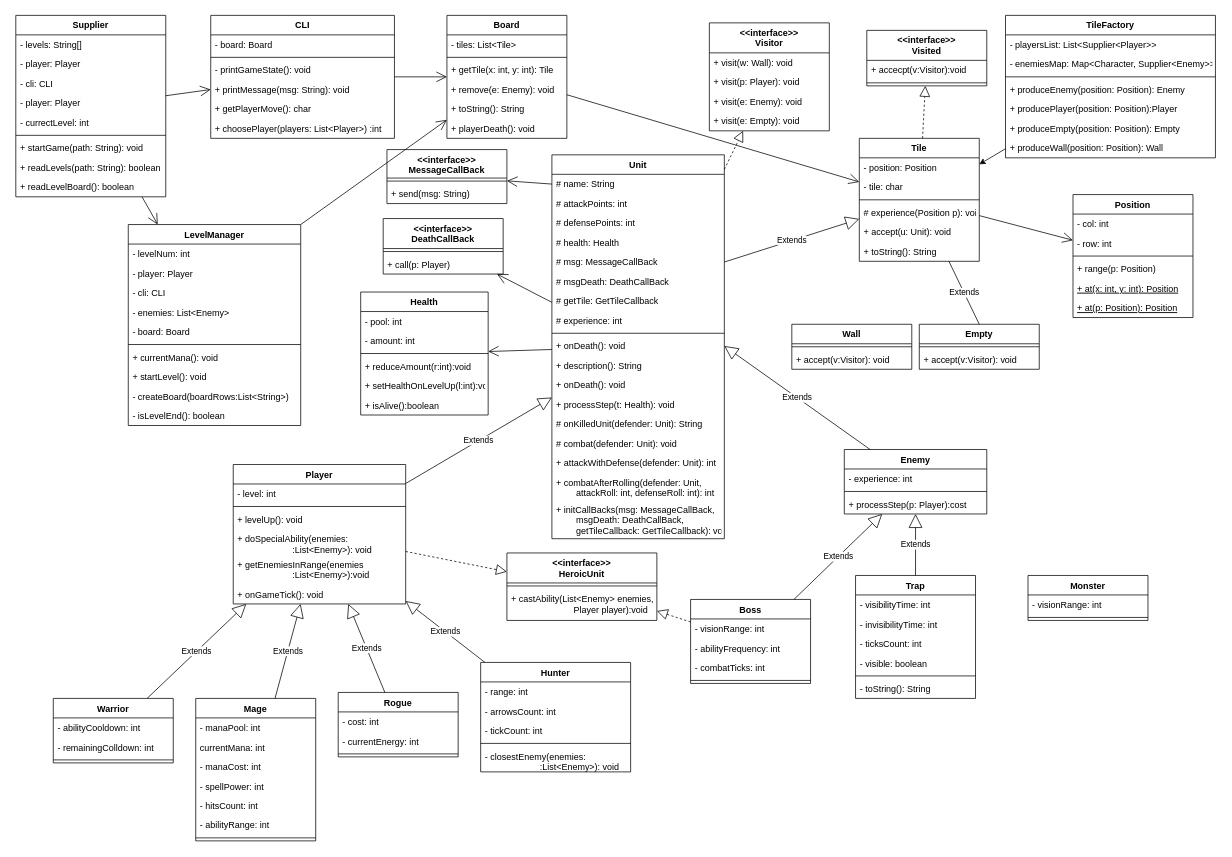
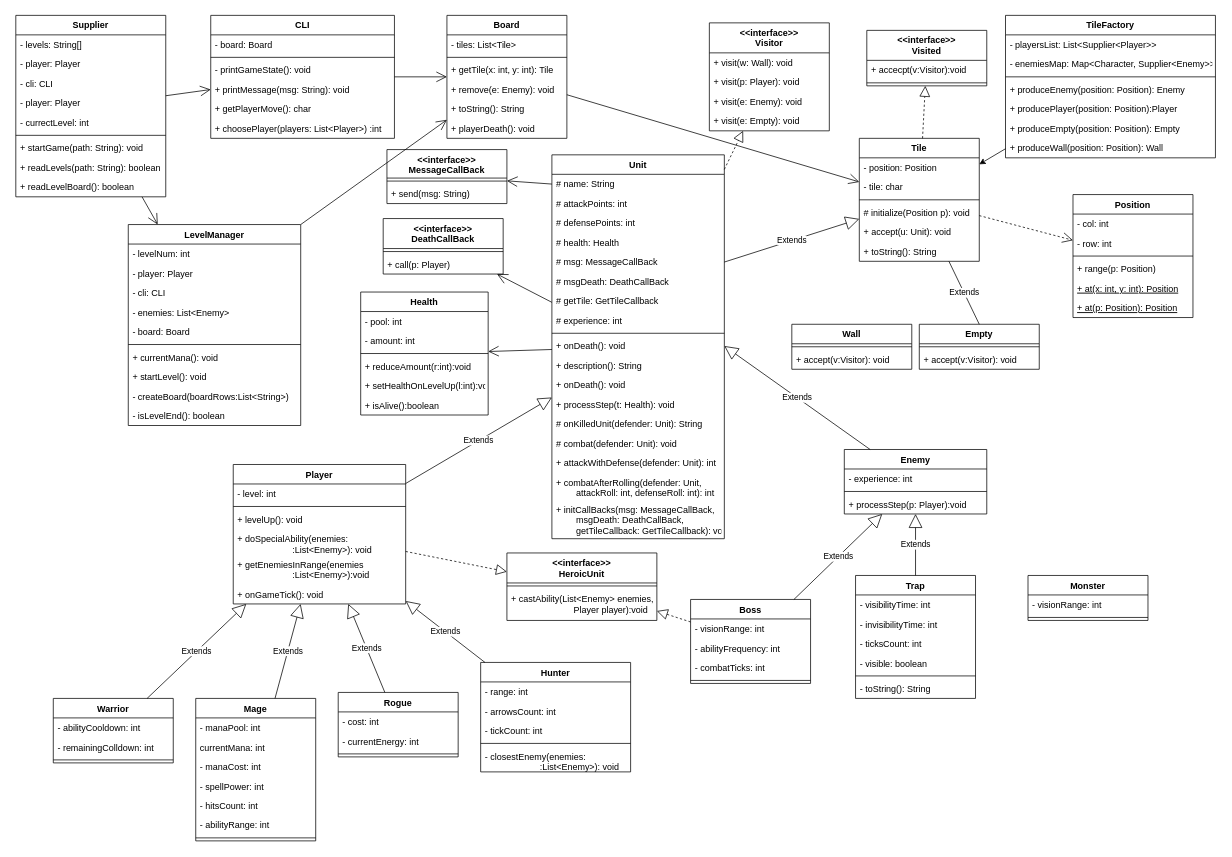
(929, 213) -> (925, 213)
(1026, 228) -> (1026, 228)
(917, 505) -> (915, 505)
